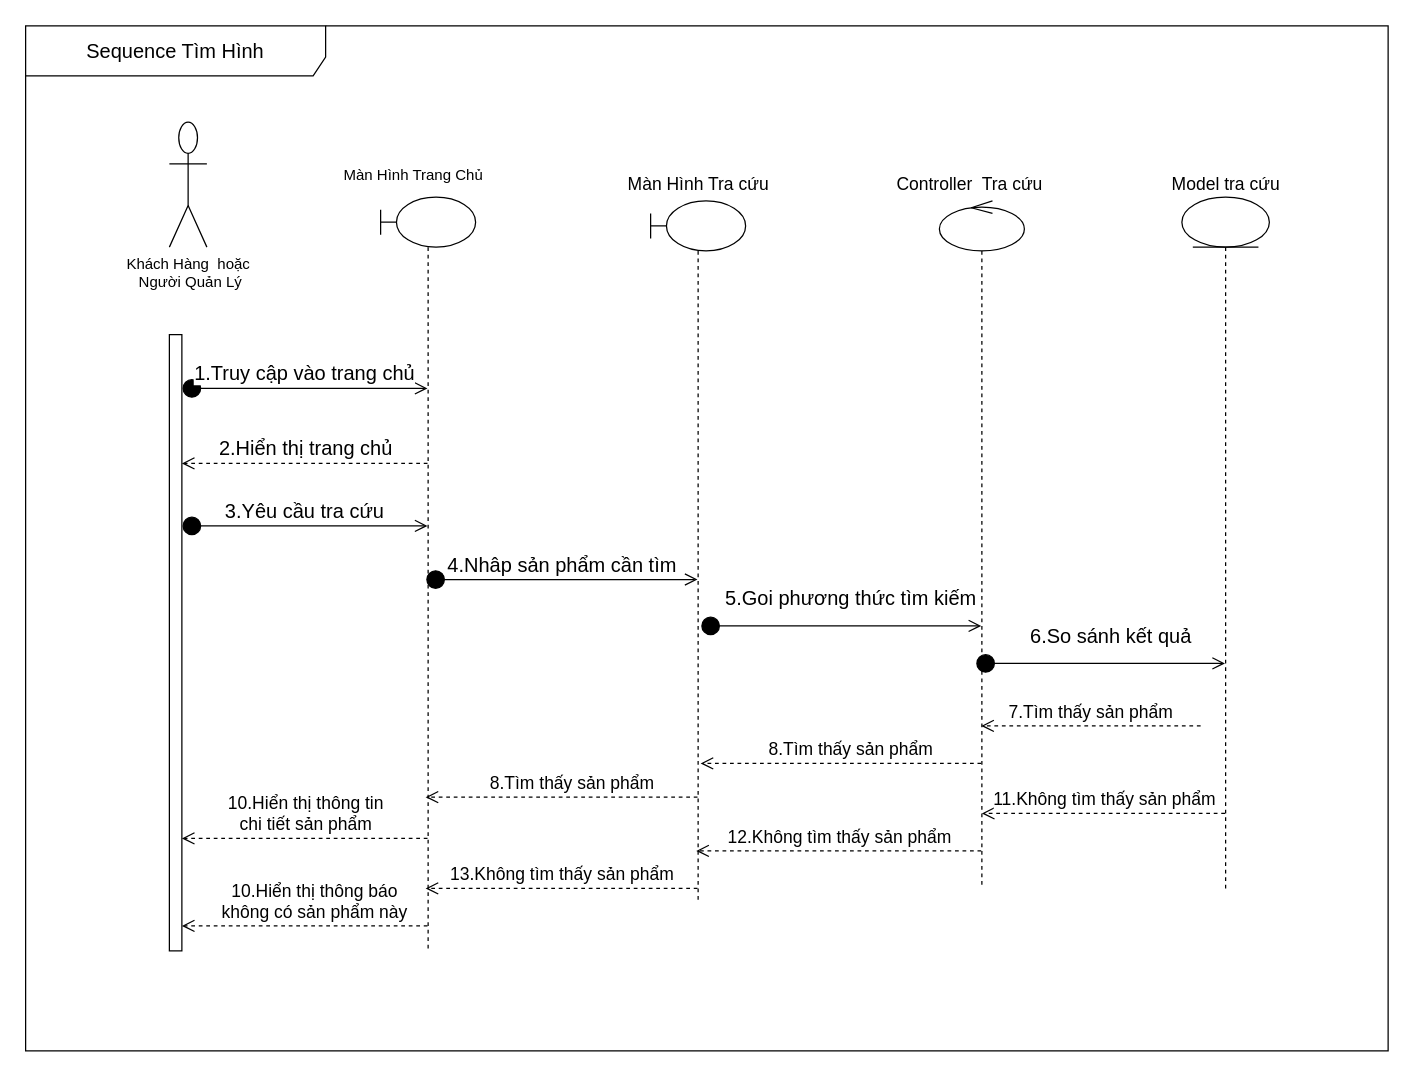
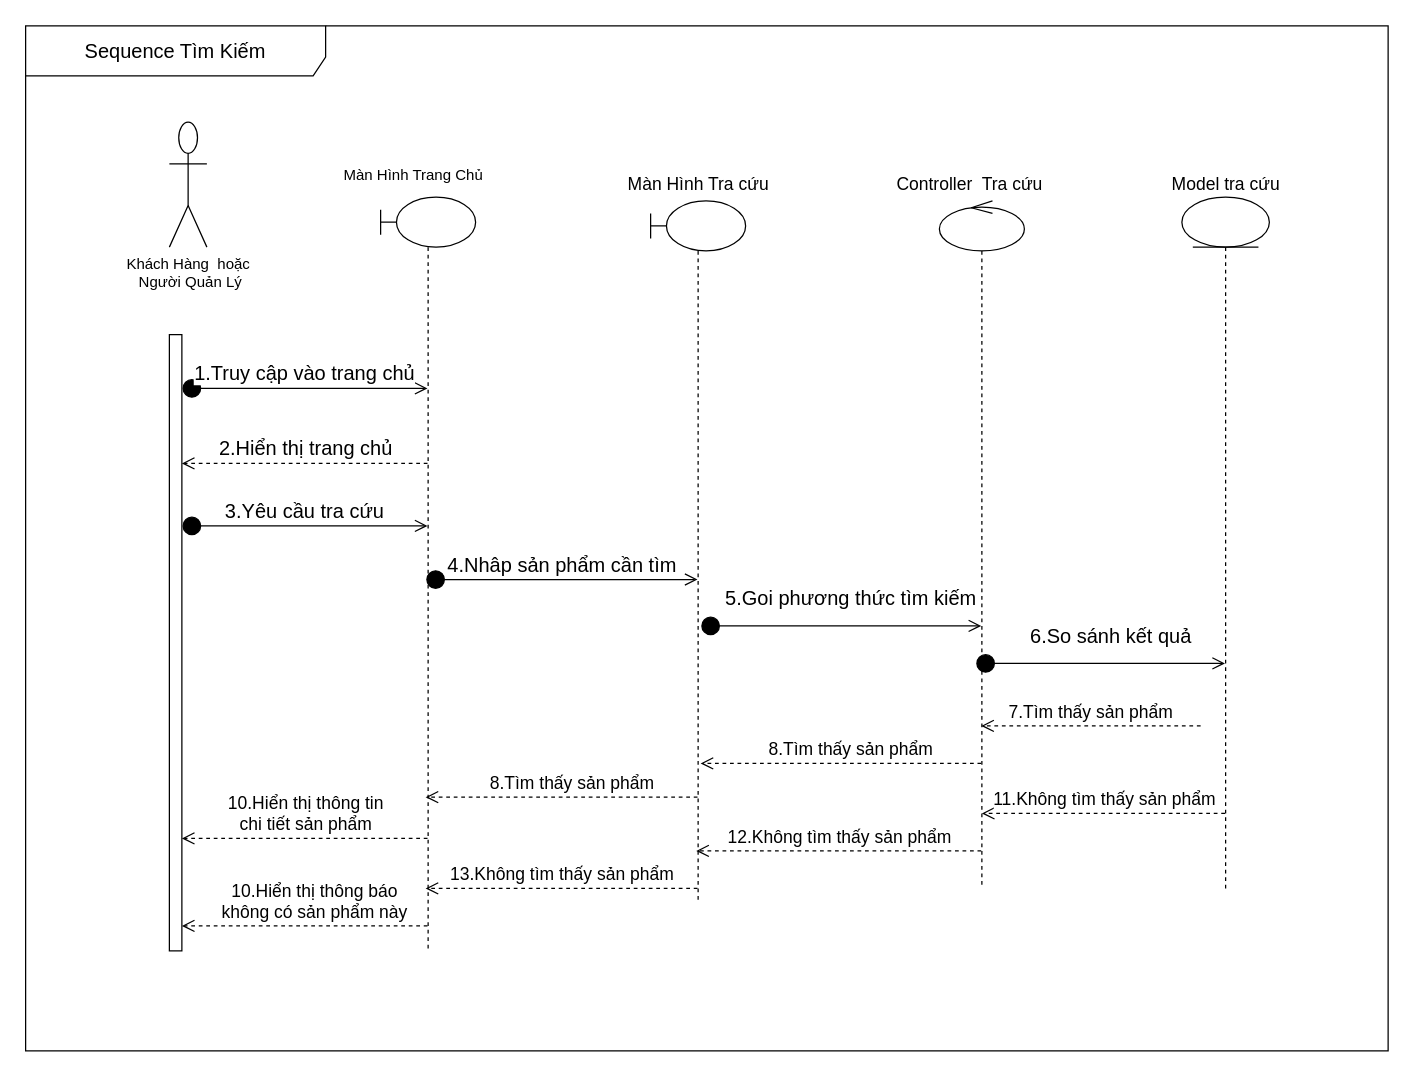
(176, 51) -> (176, 51)
